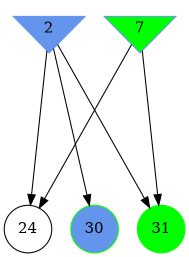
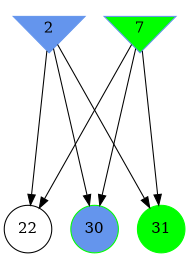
none -> (119, 122)
(28, 229) -> (28, 229)
